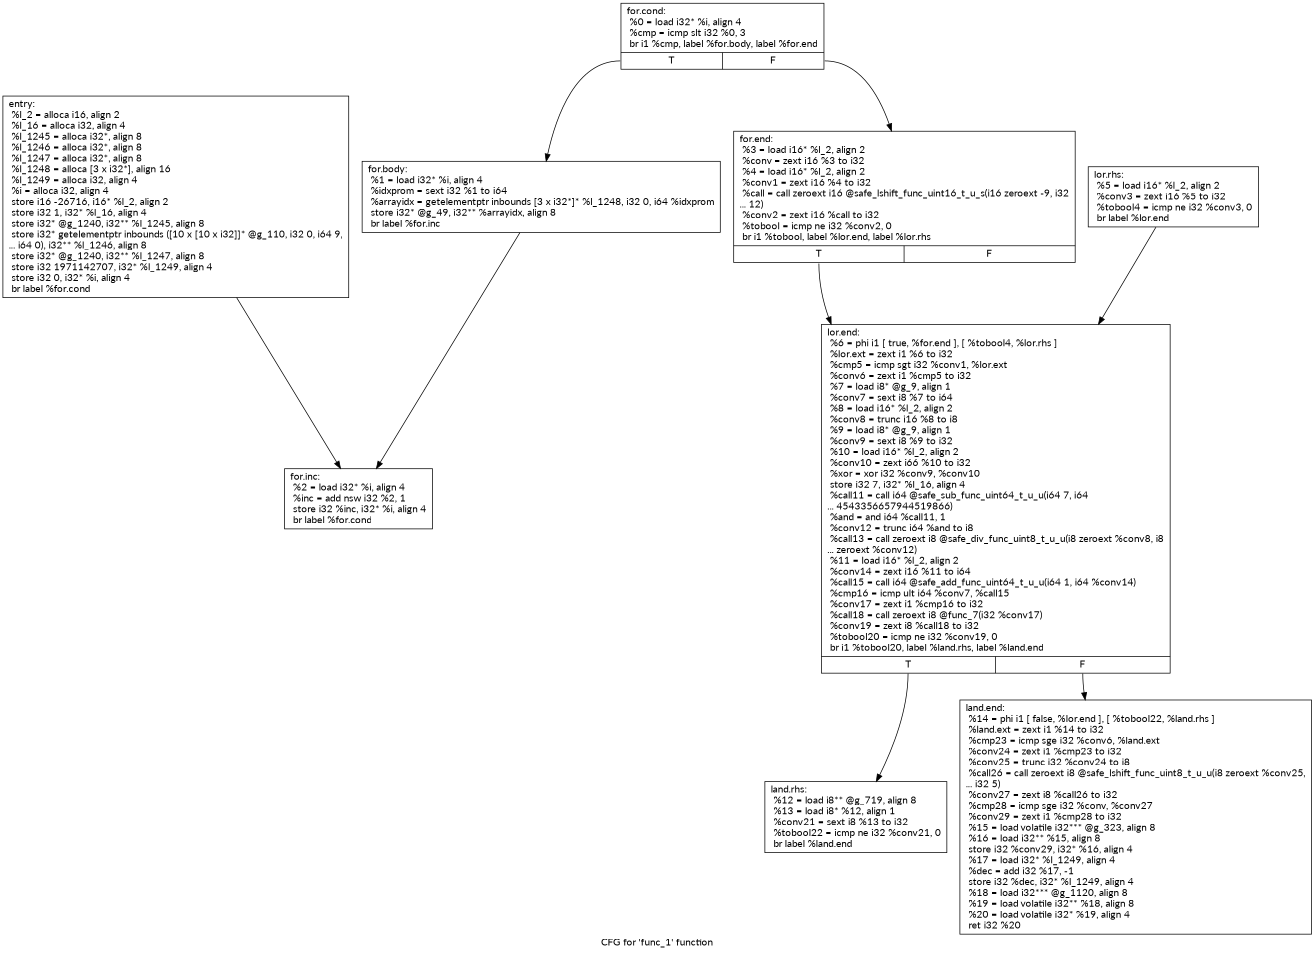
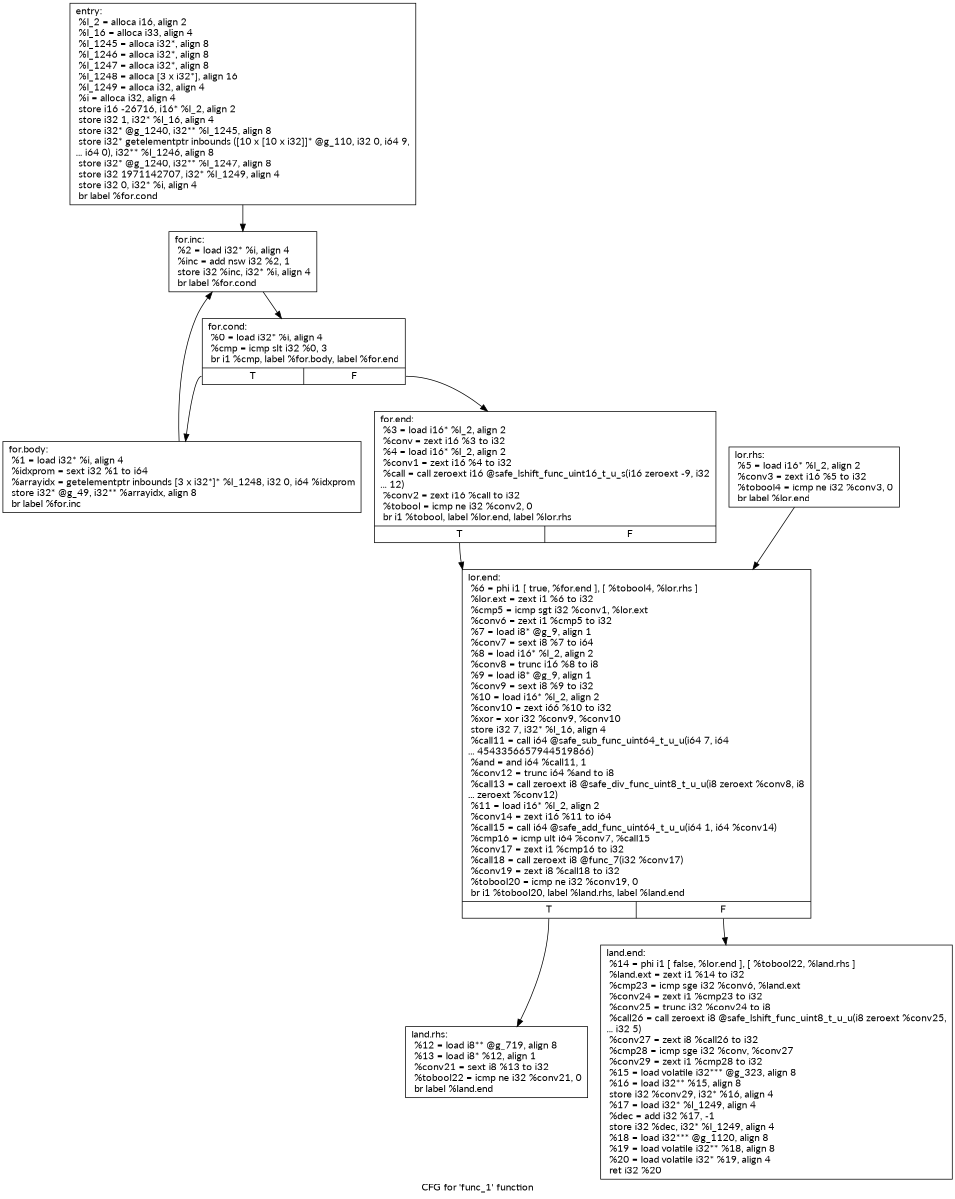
(67, 126) -> (134, 33)
none -> (270, 302)
